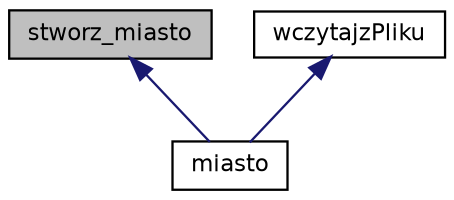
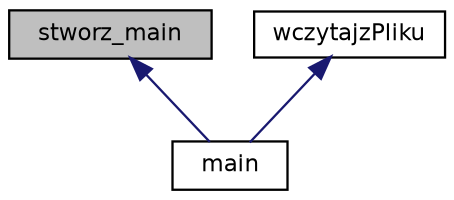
(110, 34) -> (110, 34)
(230, 166) -> (230, 166)
